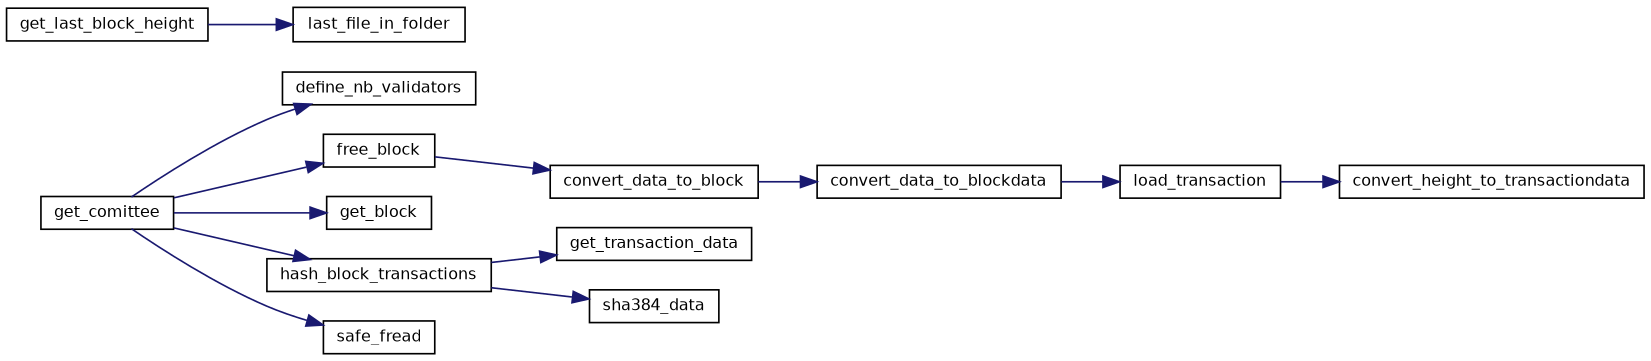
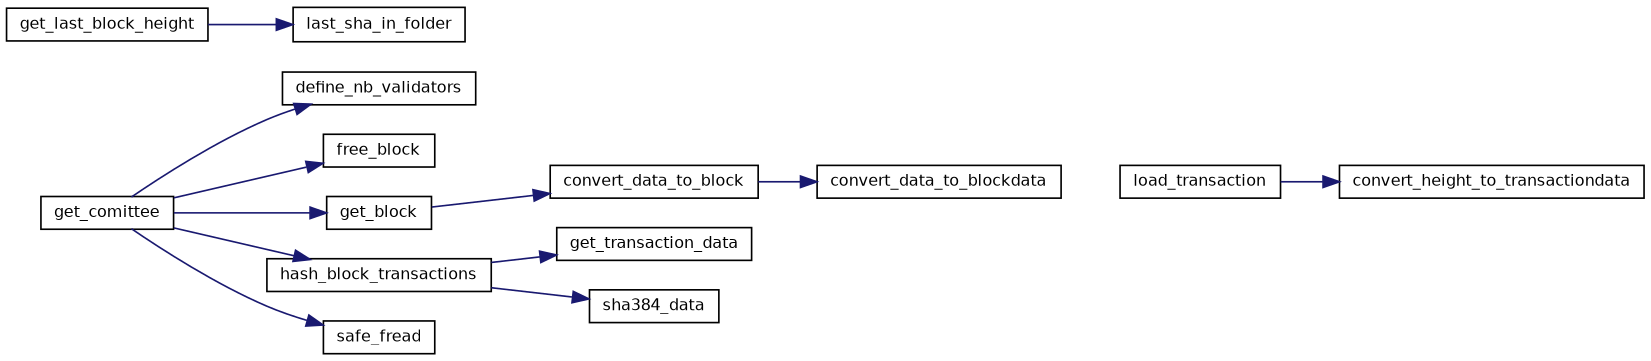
(379, 25) -> (379, 25)
(484, 162) -> (482, 201)
(1082, 182) -> none
